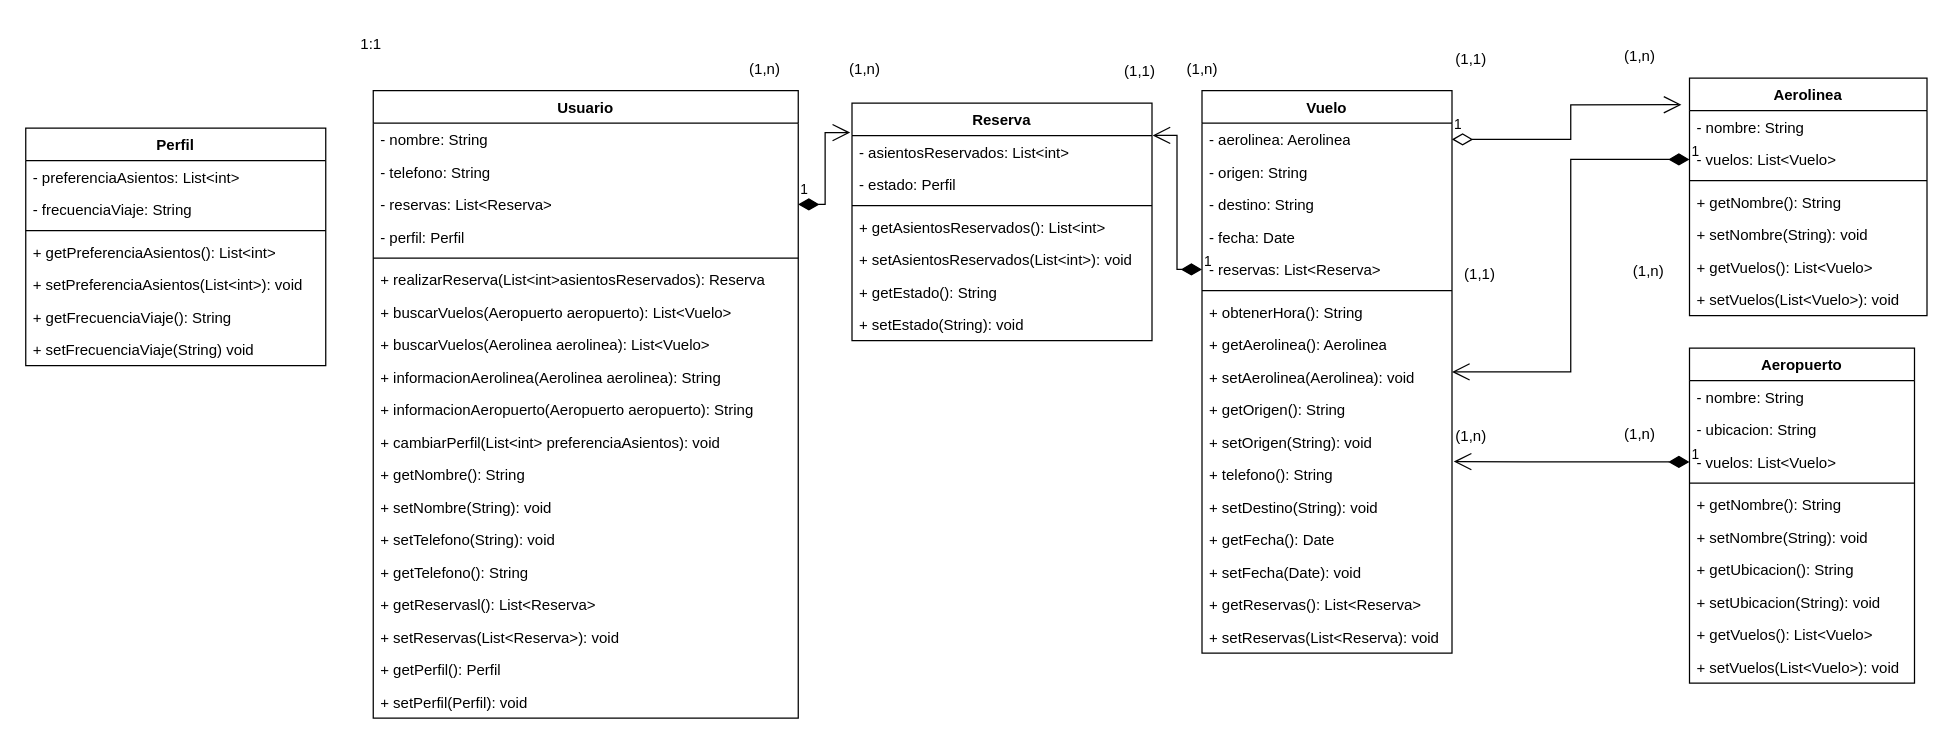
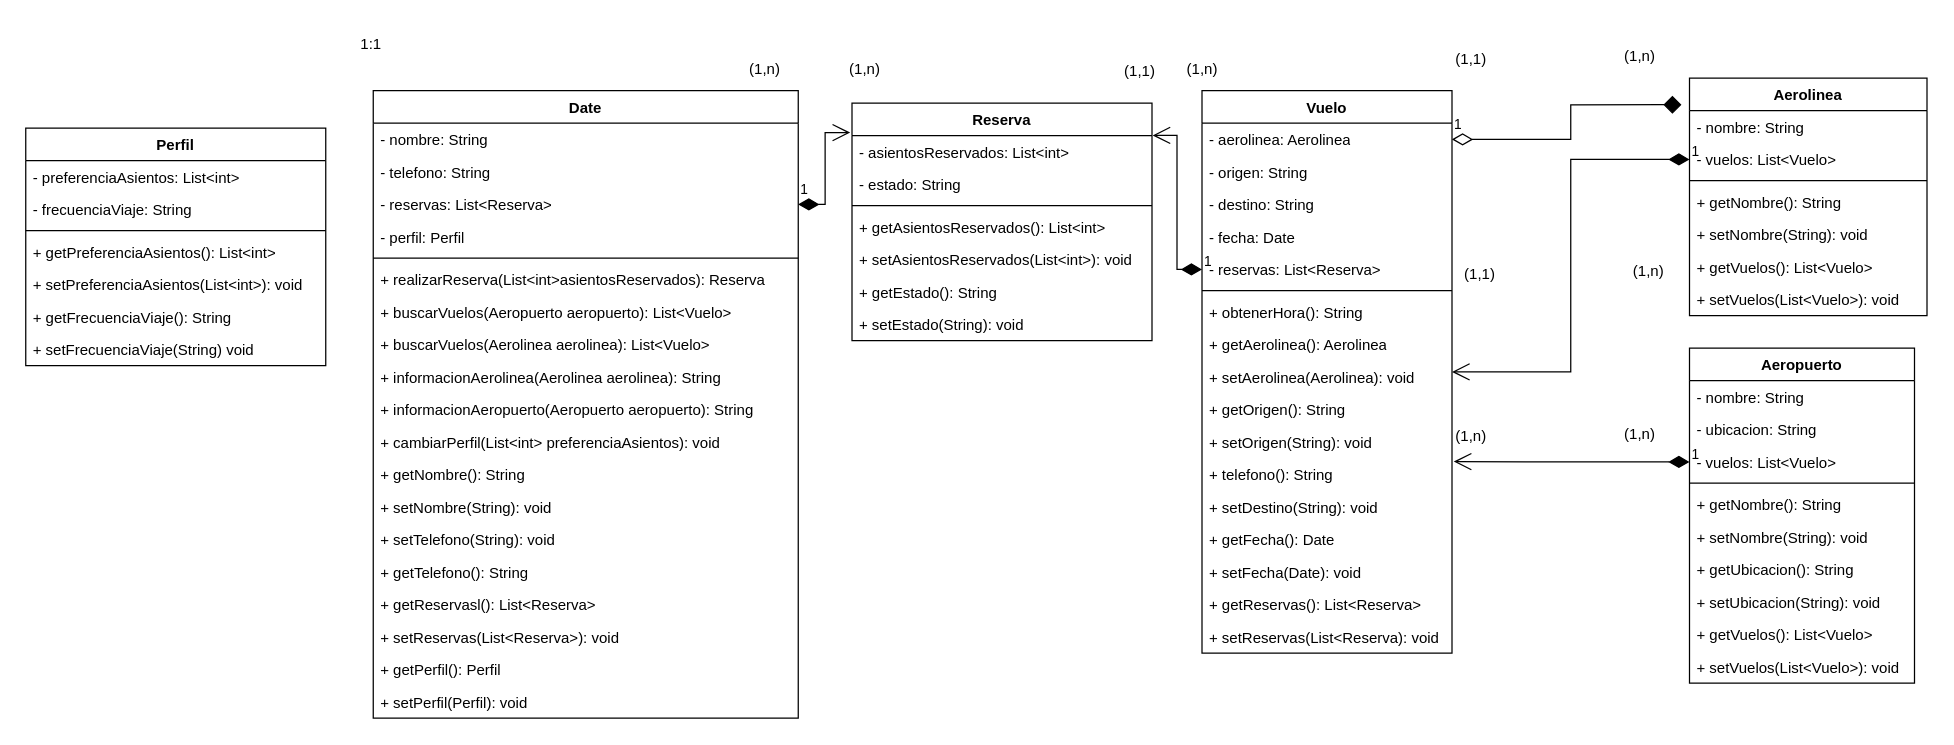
(1670, 105) -> (1663, 105)
(586, 108) -> (586, 108)
(917, 186) -> (919, 186)
